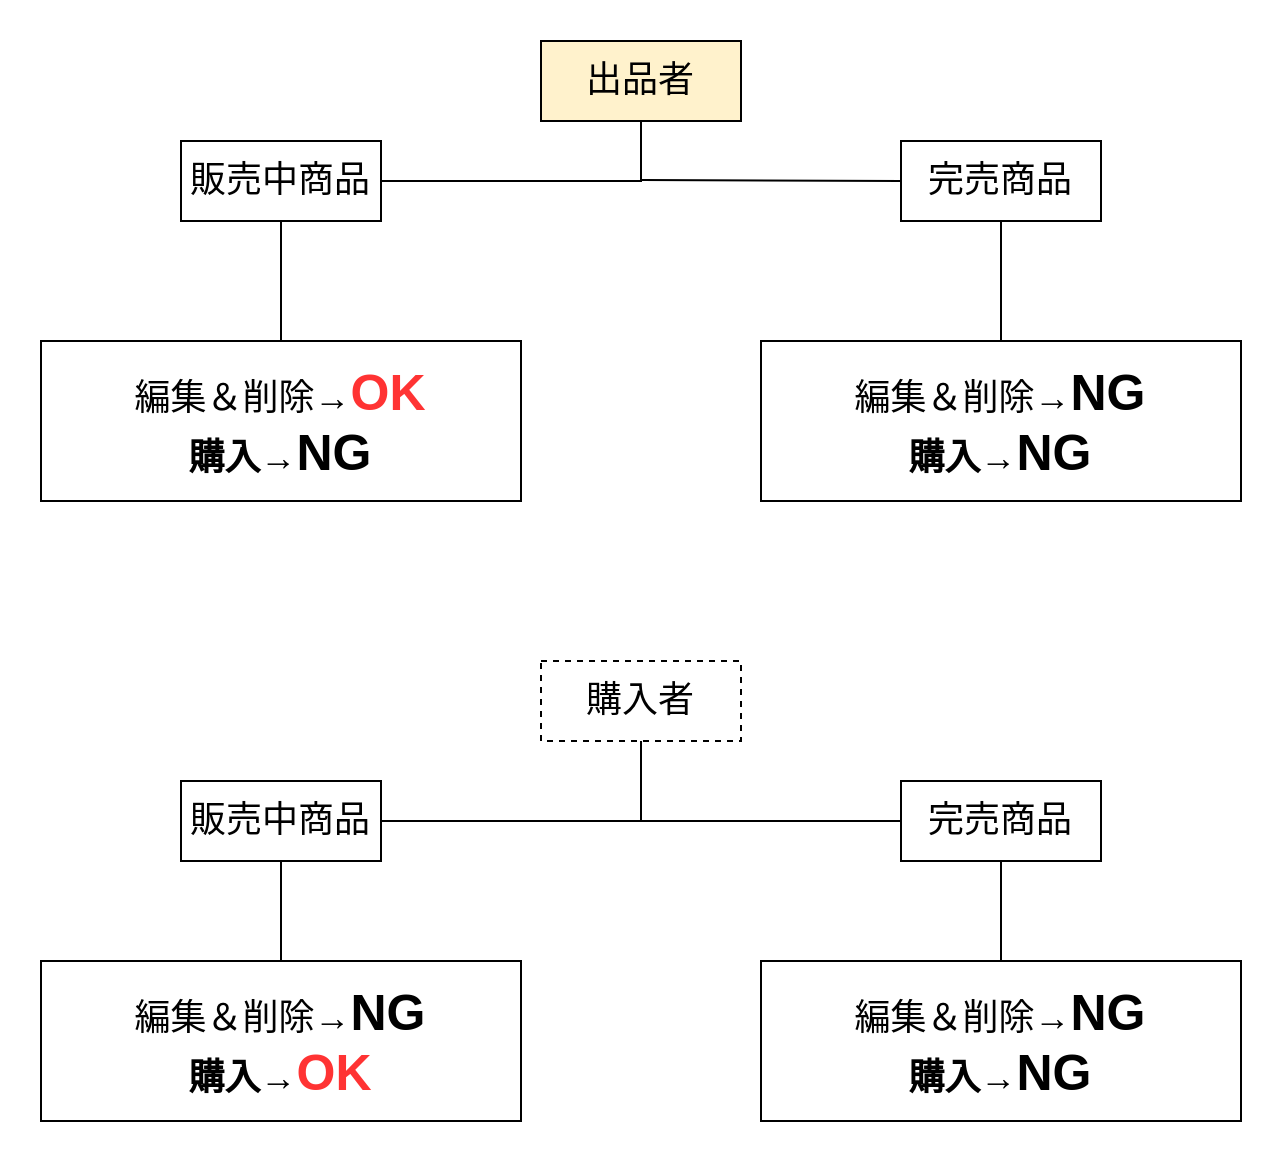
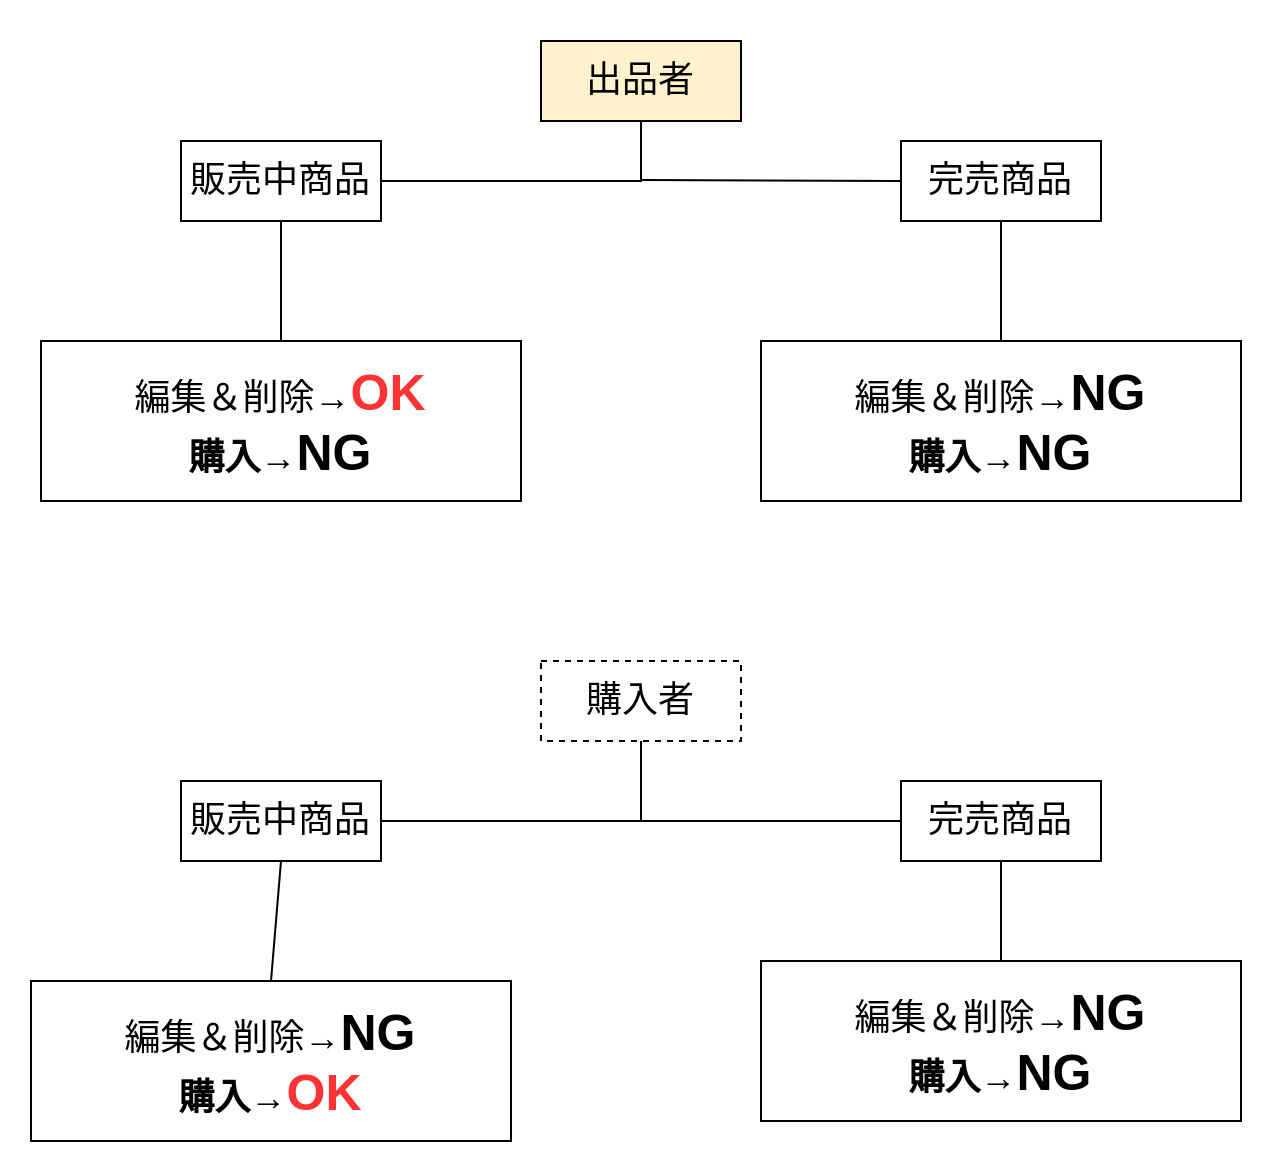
(281, 1041) -> (271, 1061)
